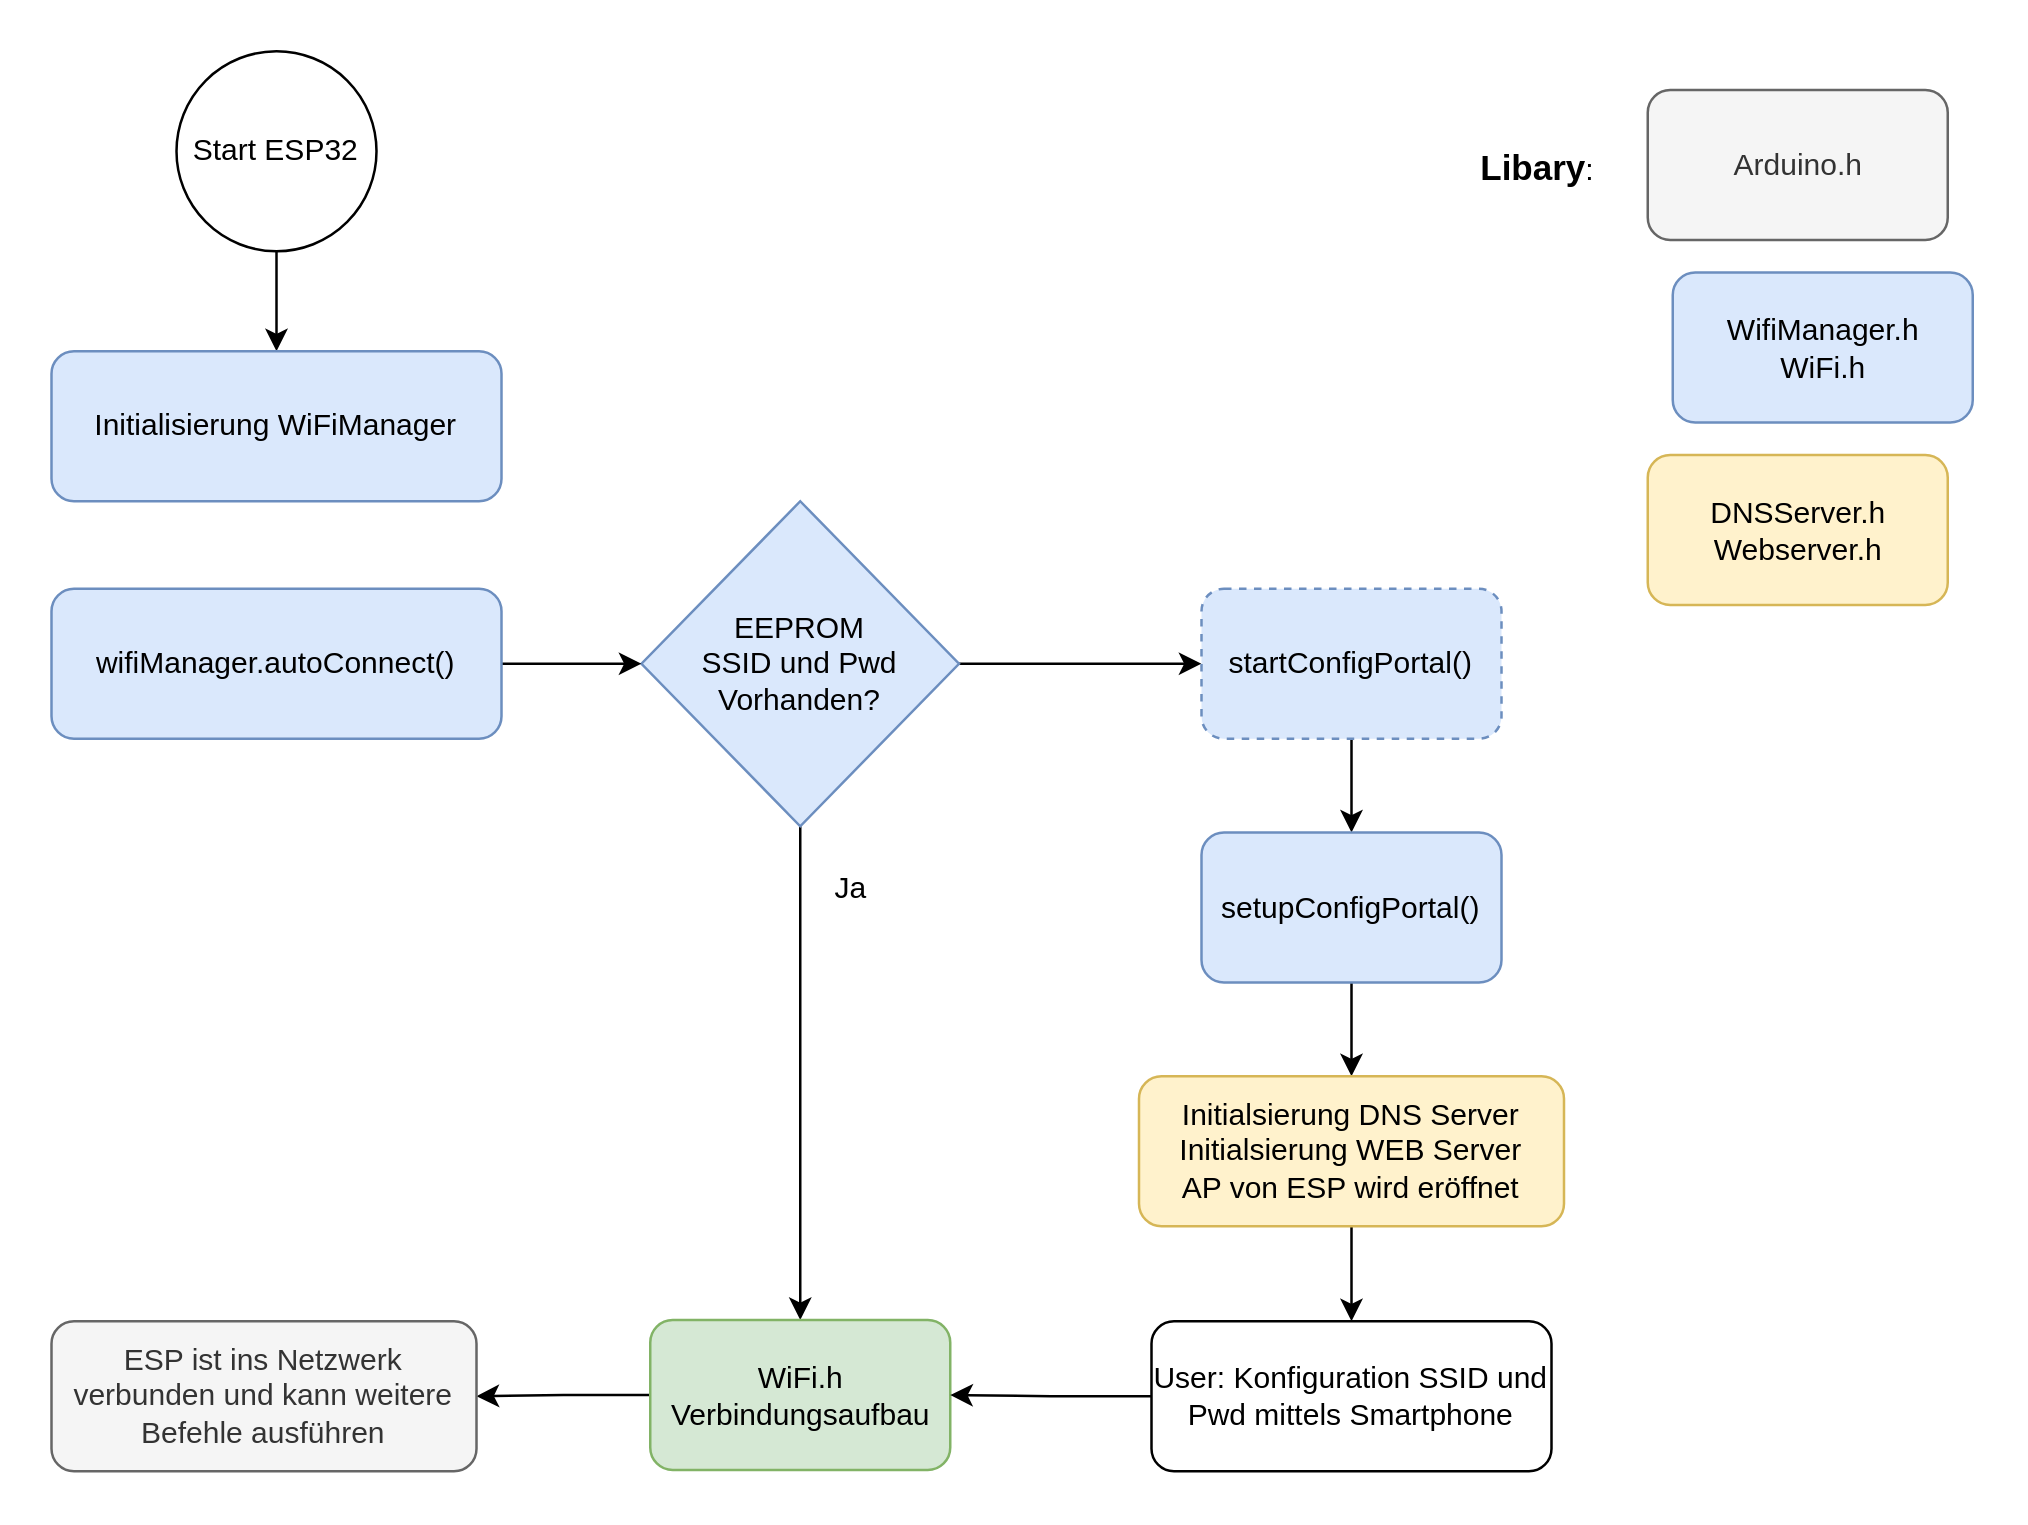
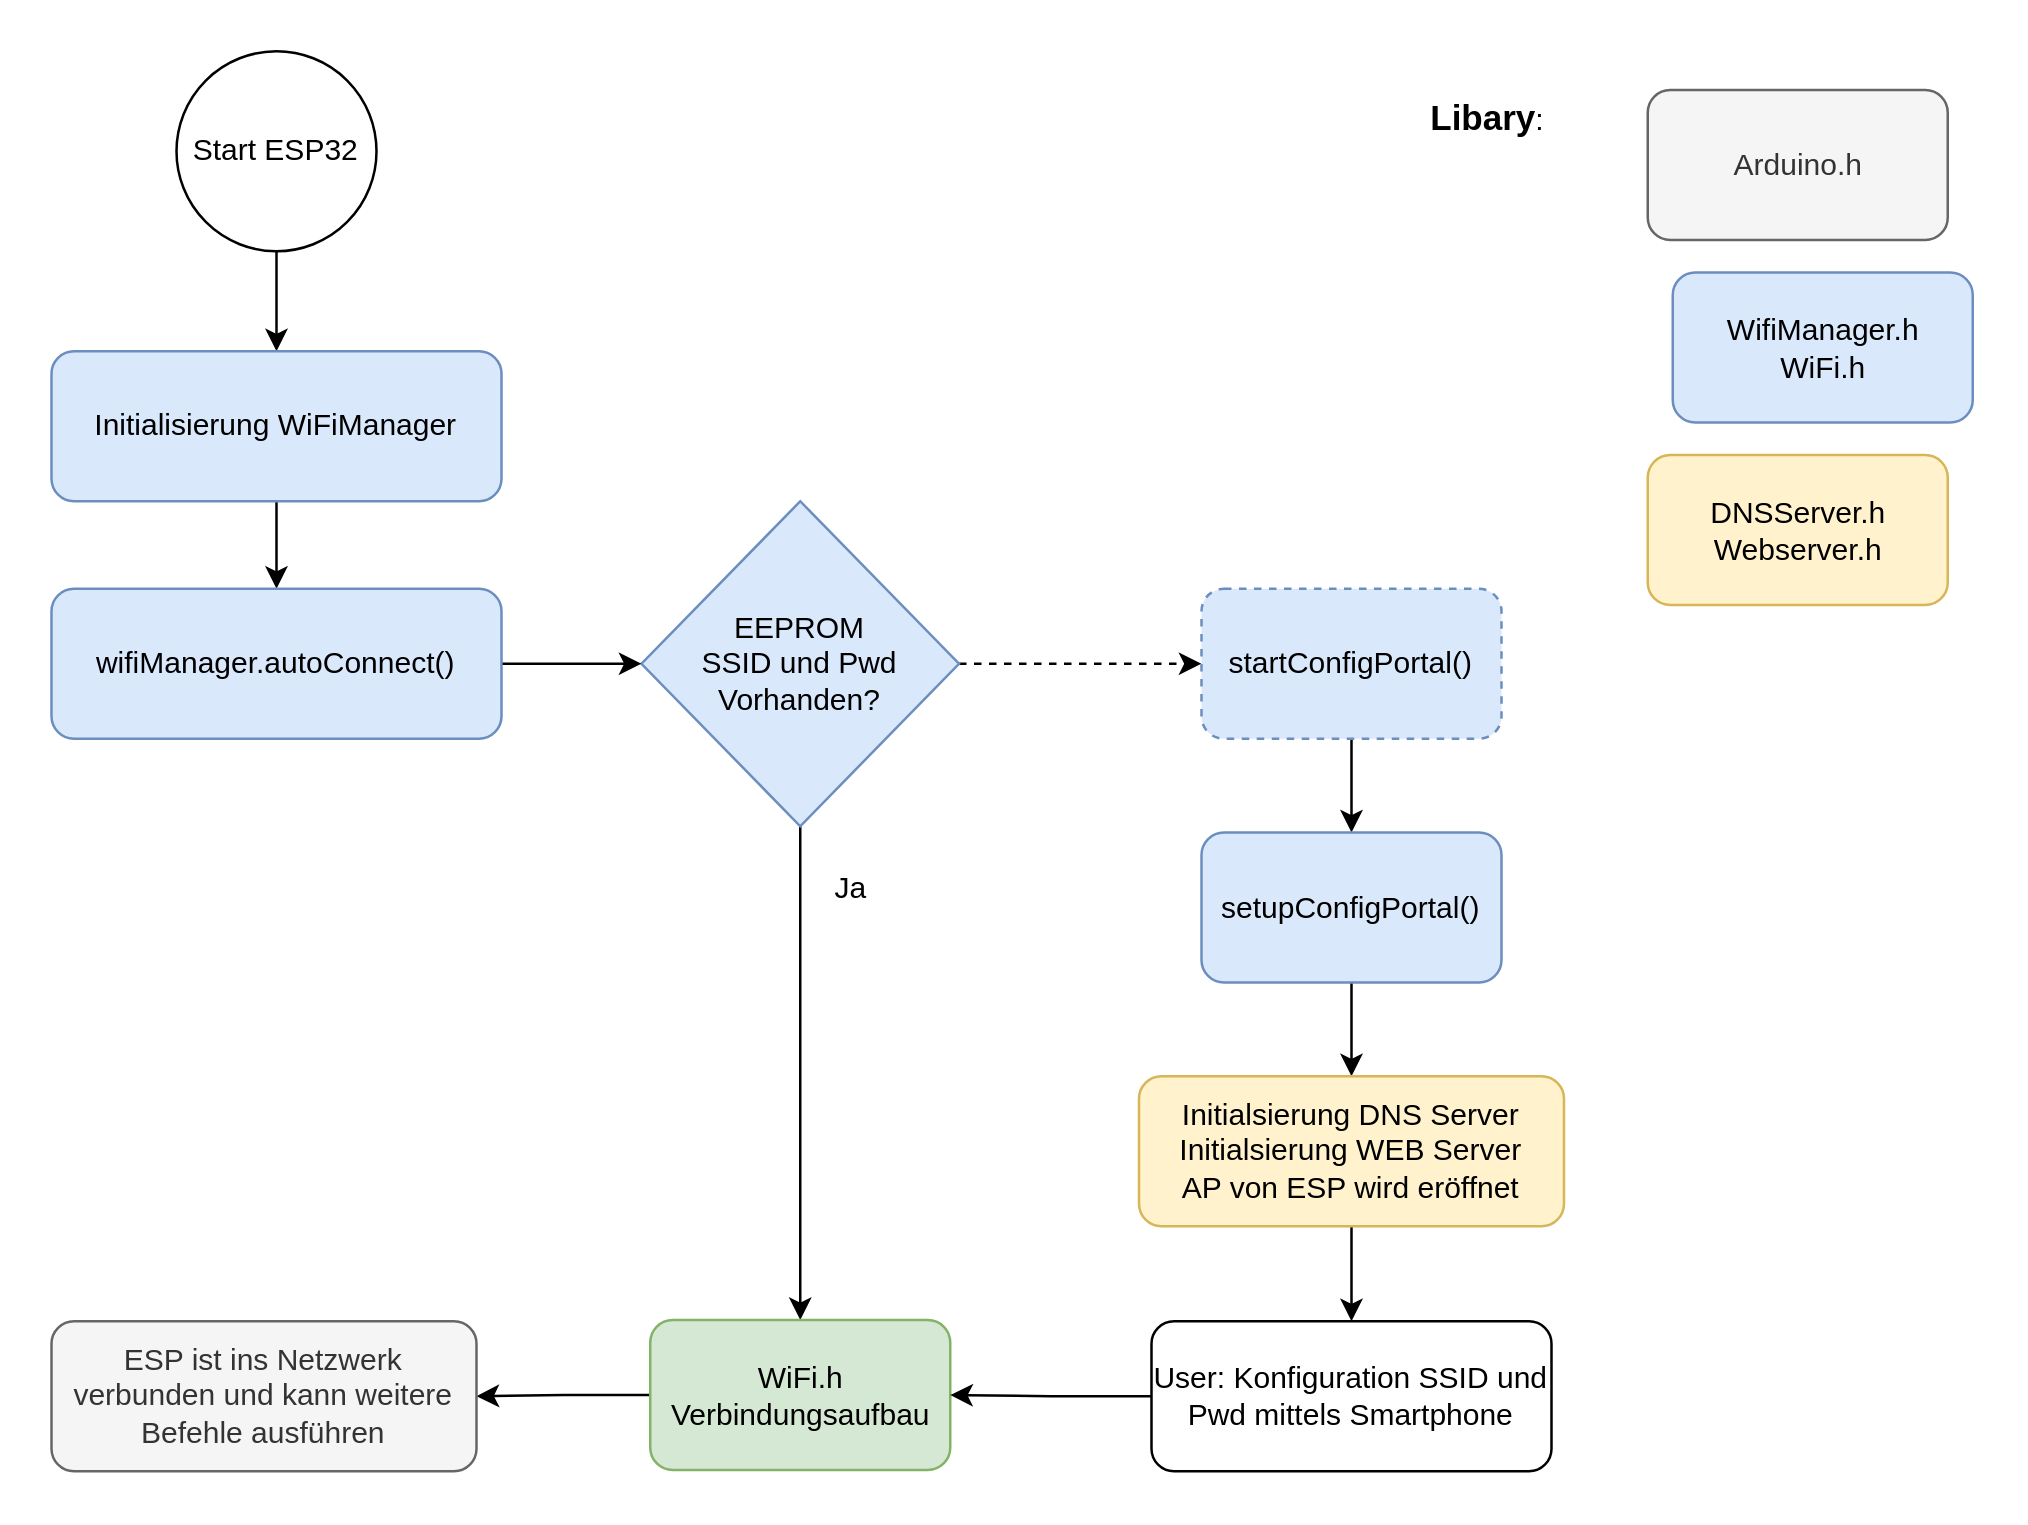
(1551, 165) -> (1501, 115)
none -> (276, 549)
(1075, 664) -> (1075, 664)
